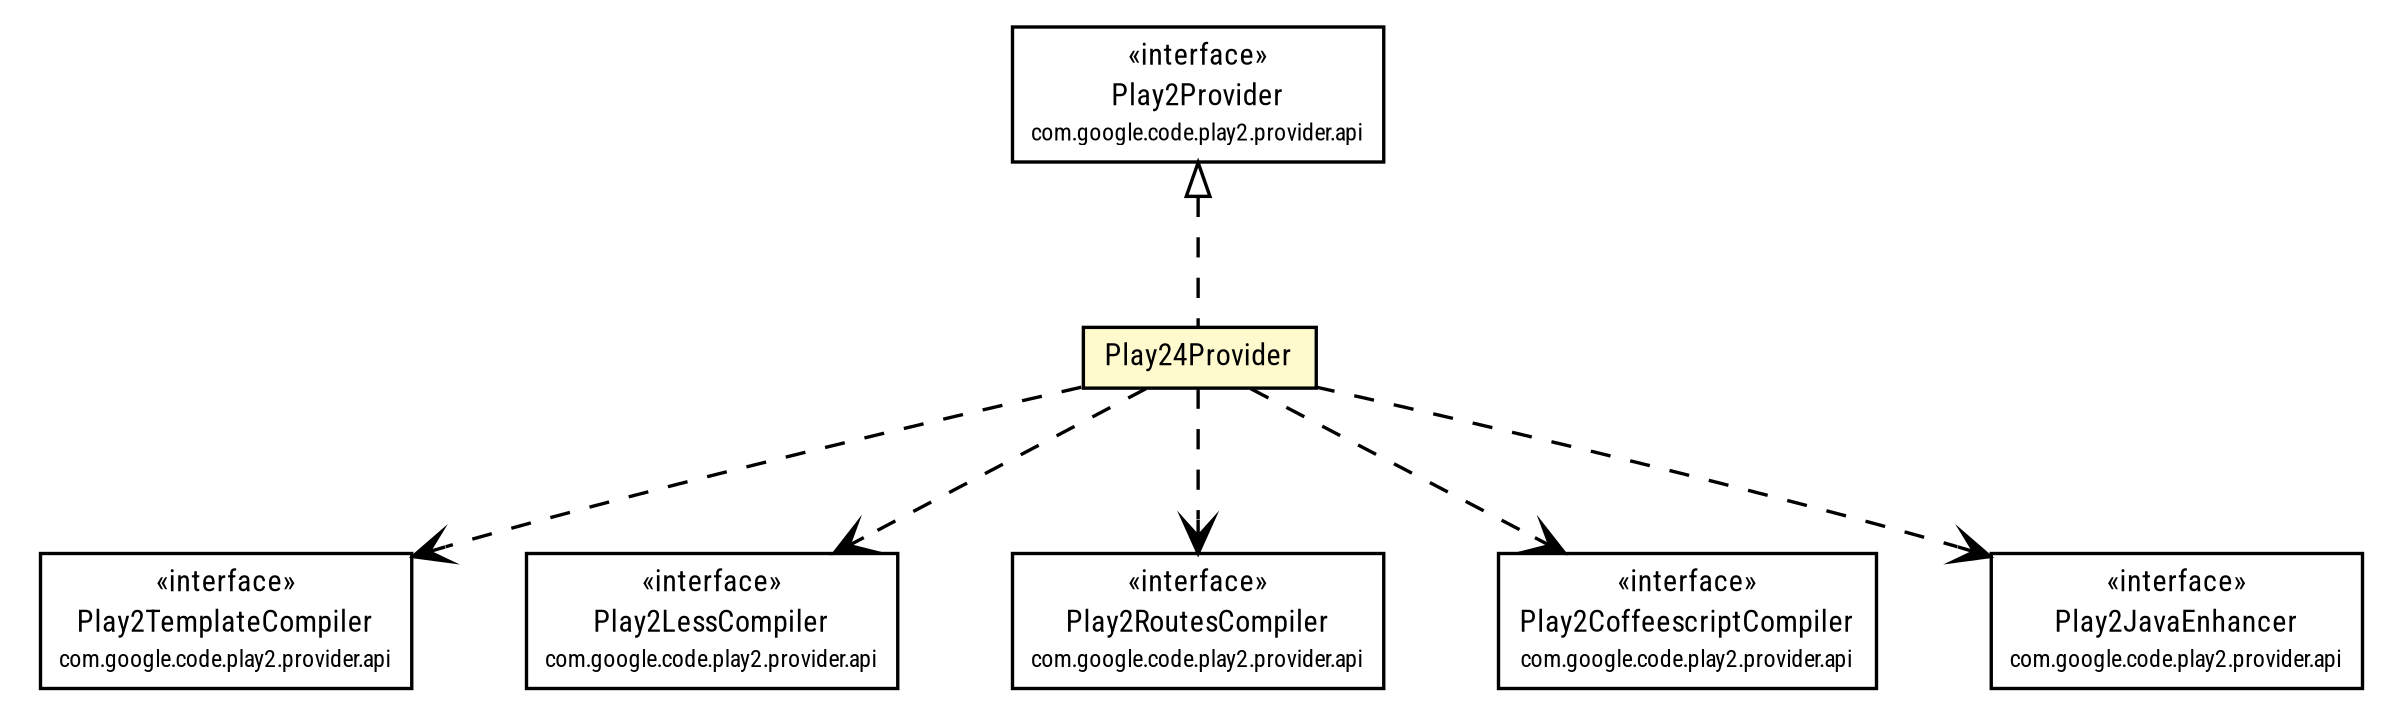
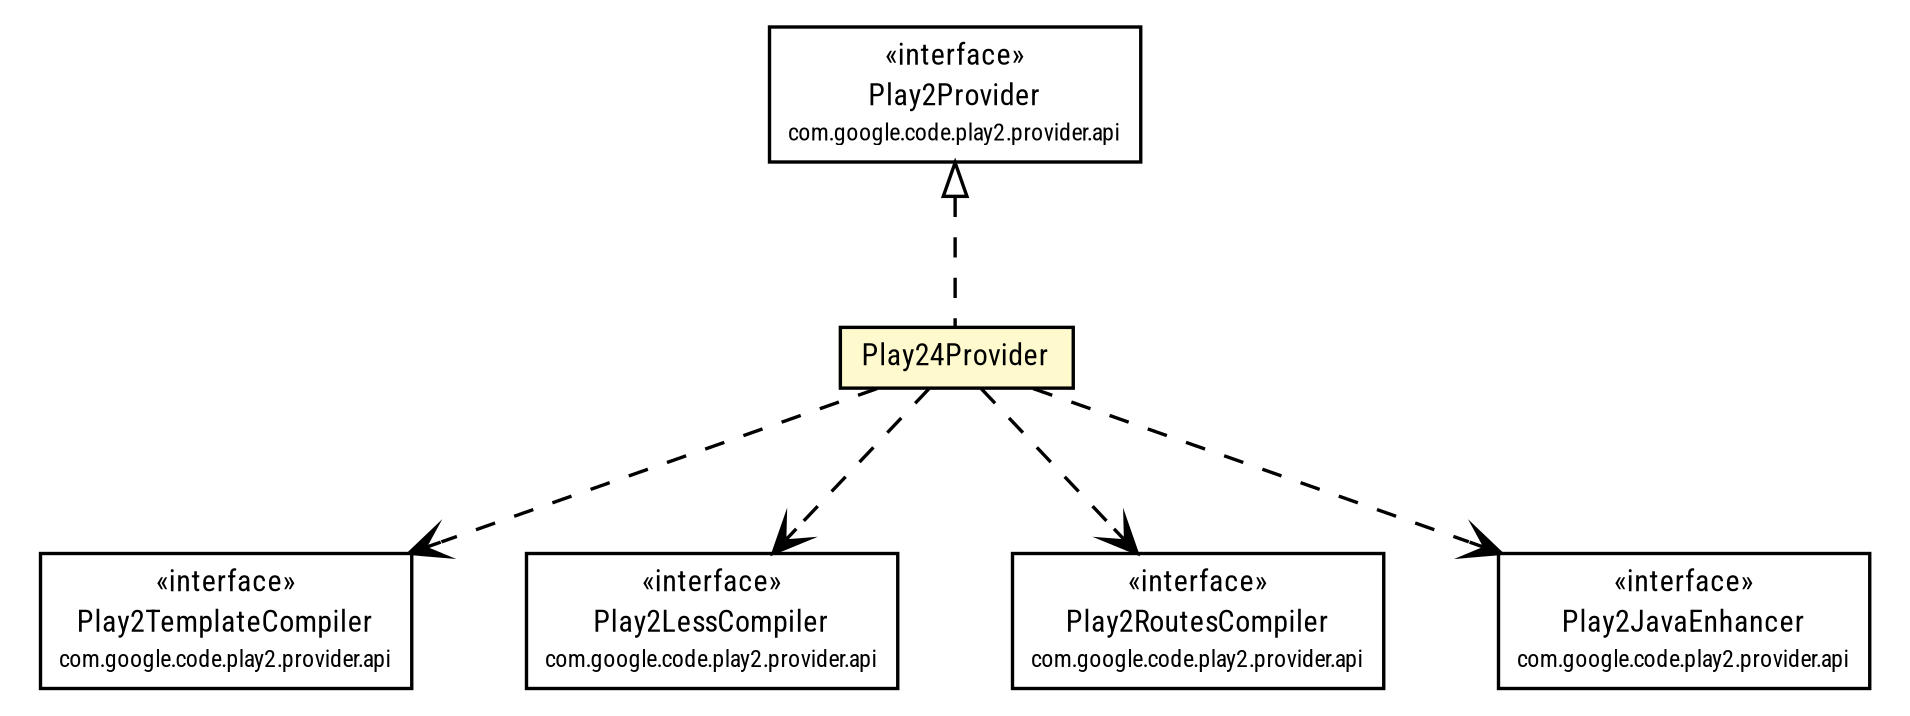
(1688, 621) -> none
